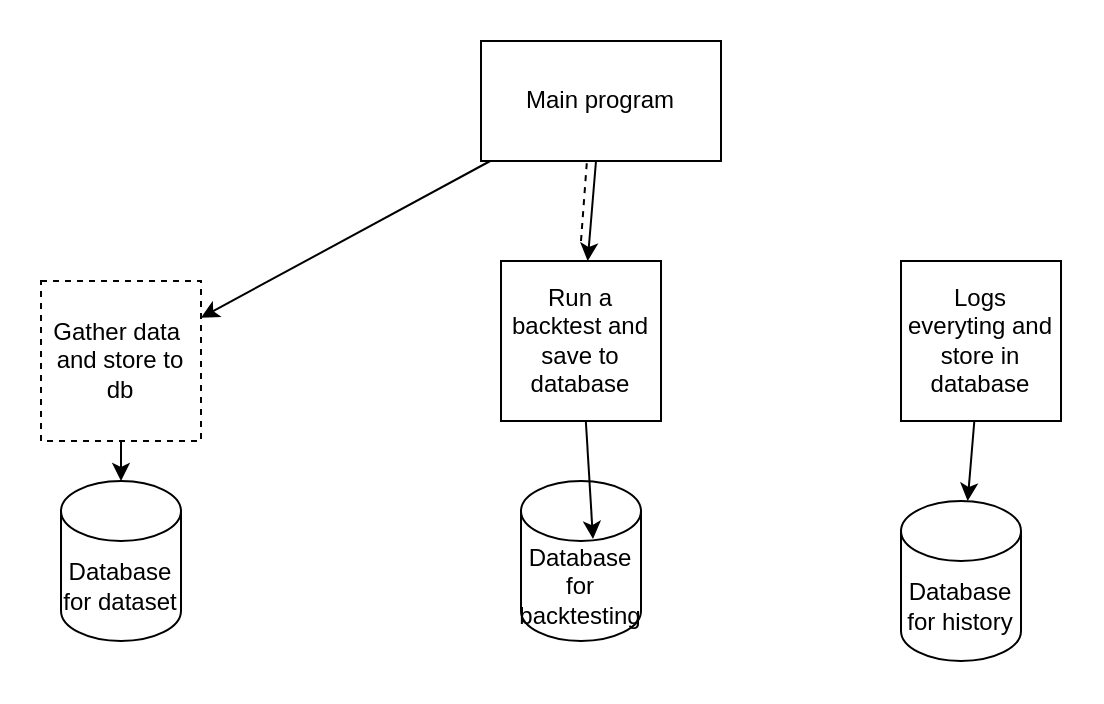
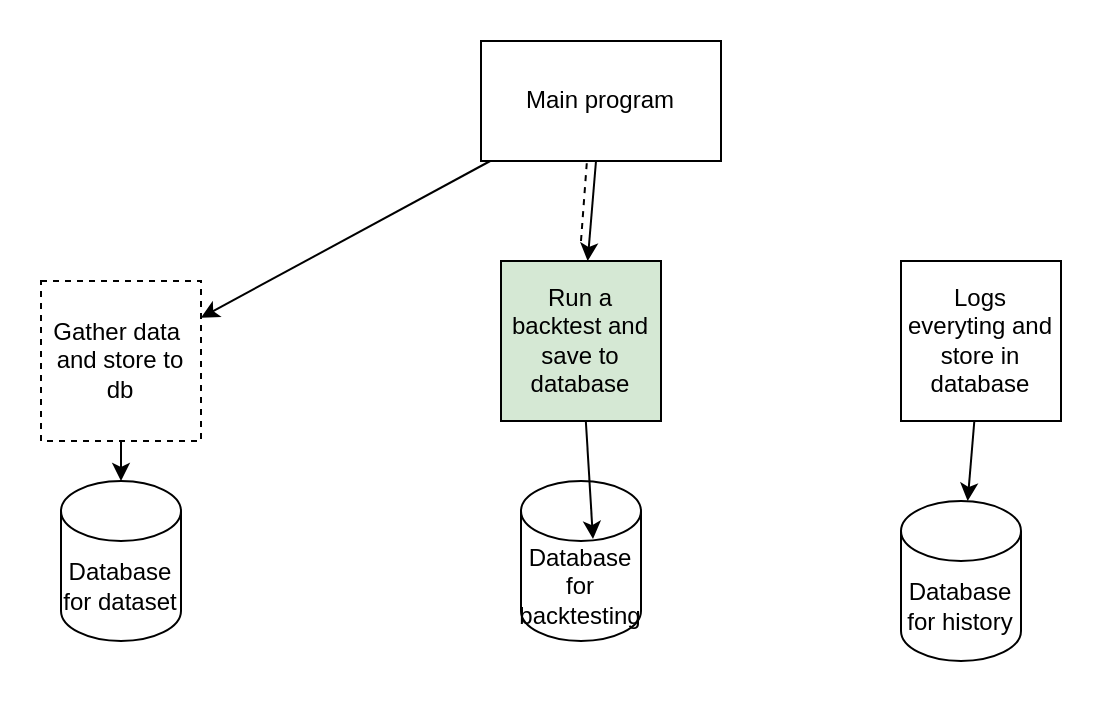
(581, 341) -> (581, 341)
